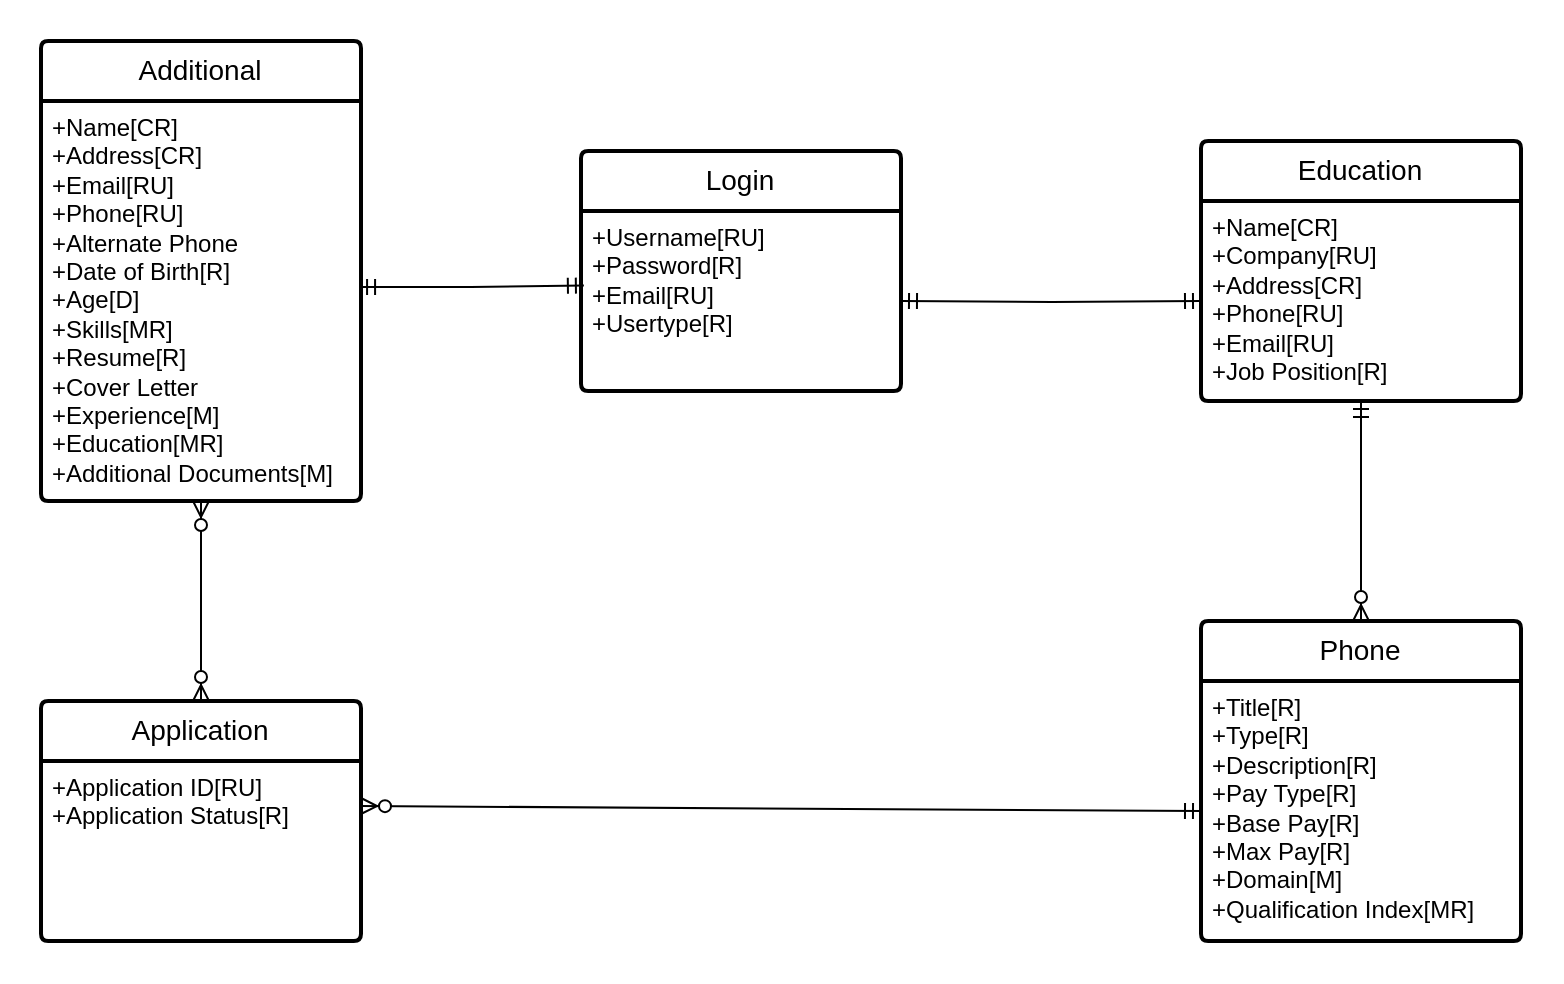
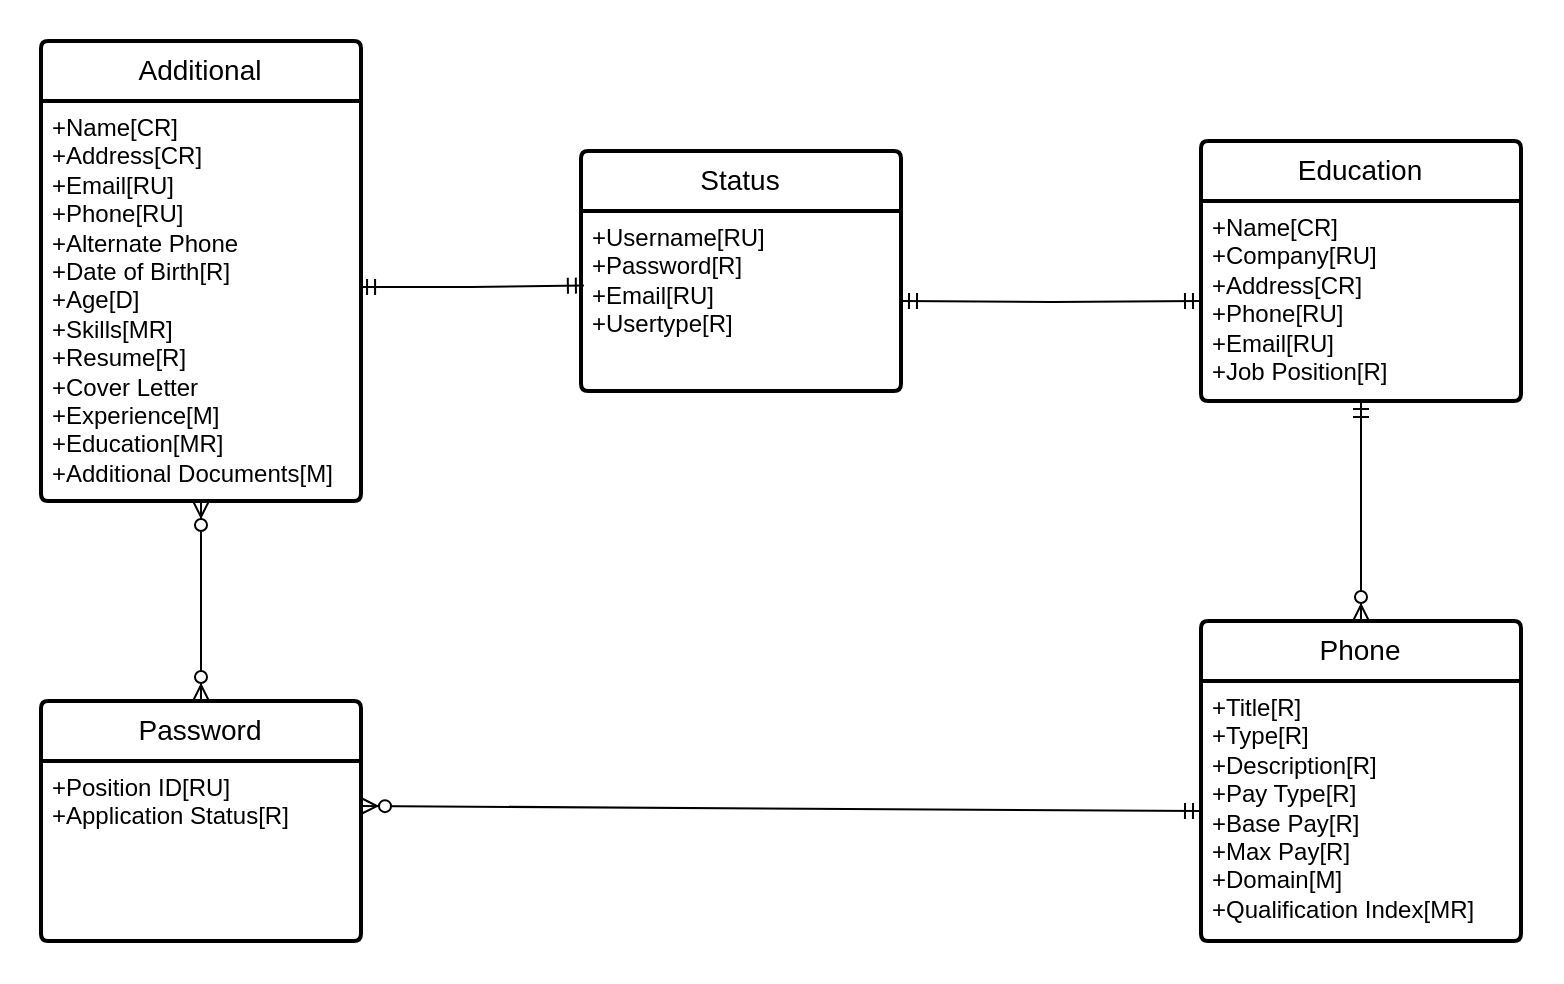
(741, 181) -> (741, 181)
(201, 731) -> (201, 731)
(188, 804) -> (188, 804)
